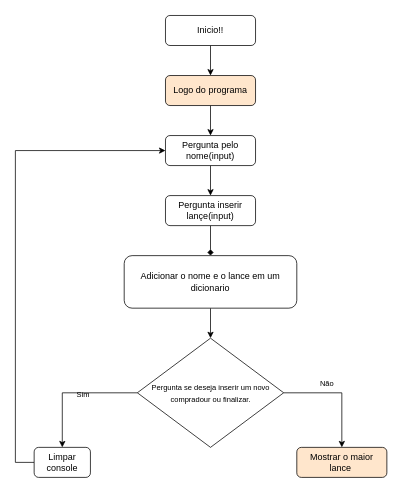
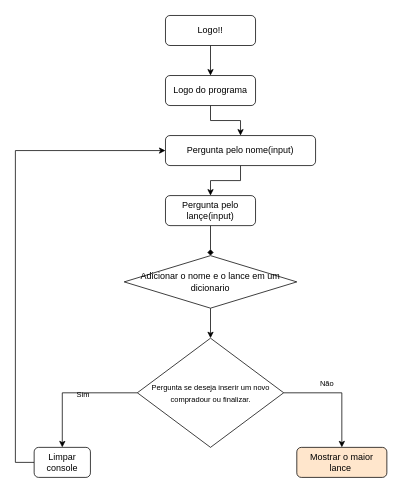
(210, 30) -> (210, 30)
(210, 90) -> (210, 90)
(210, 150) -> (240, 150)
(210, 210) -> (210, 210)
(210, 282) -> (210, 282)
